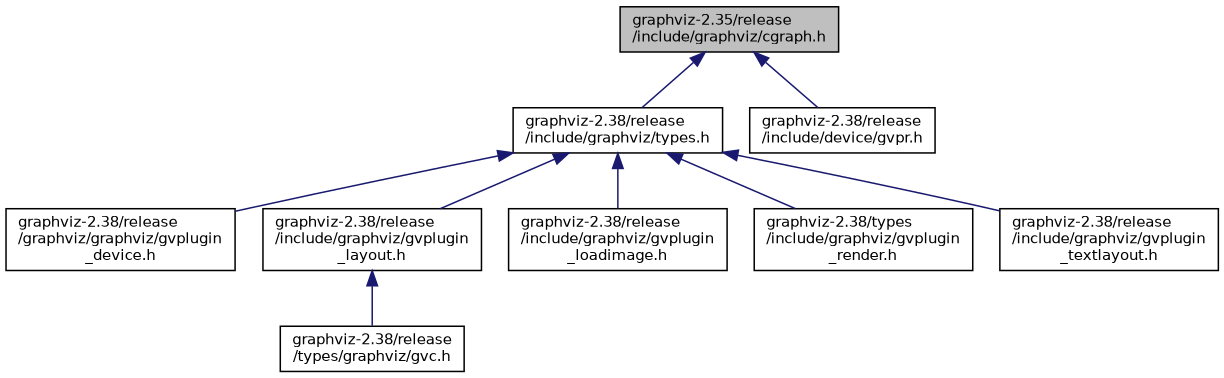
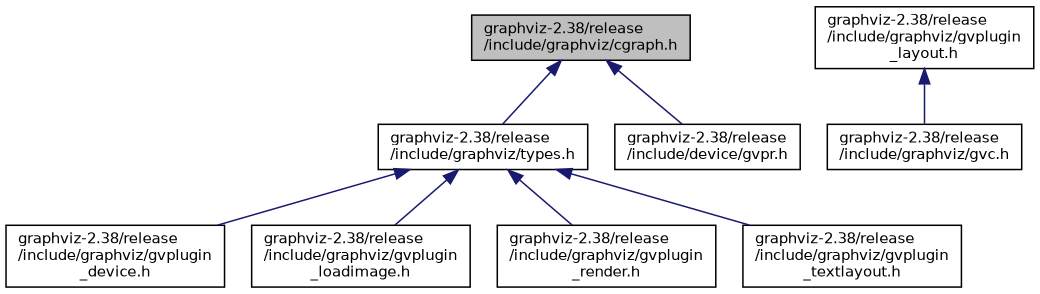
(729, 29) -> (581, 38)
(498, 184) -> none
(121, 240) -> (115, 256)
(863, 240) -> (607, 256)
(372, 349) -> (925, 147)
